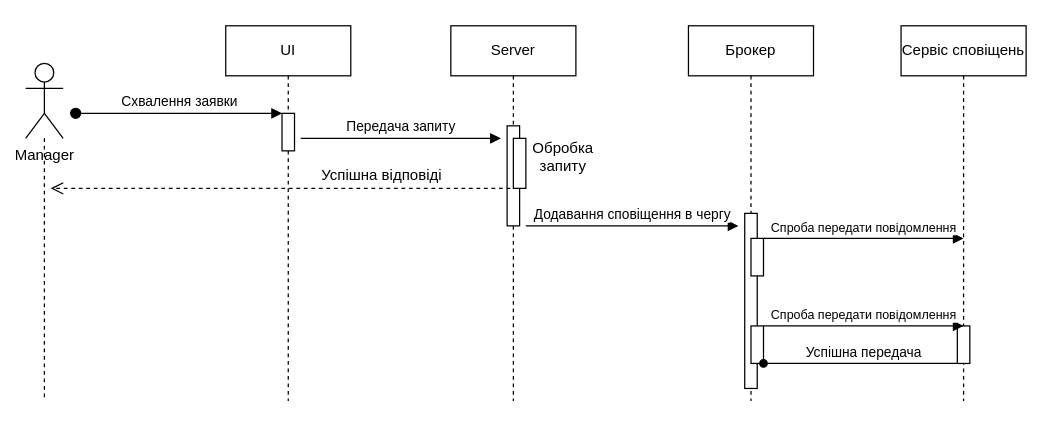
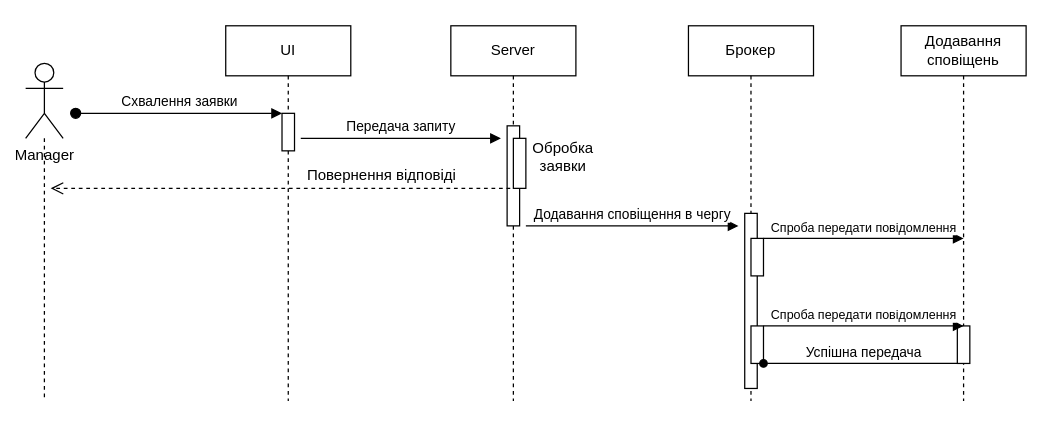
(963, 51) -> (963, 51)
(563, 157) -> (563, 157)
(382, 176) -> (382, 176)
